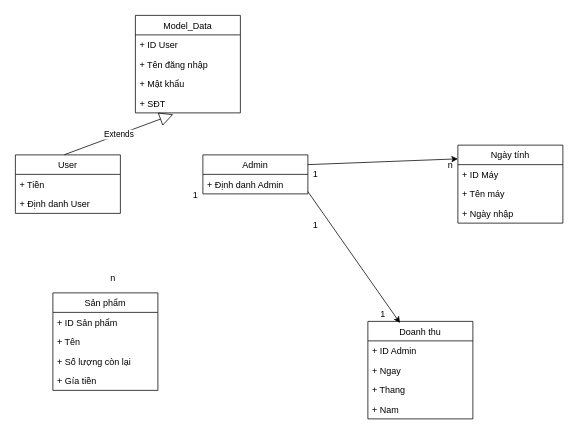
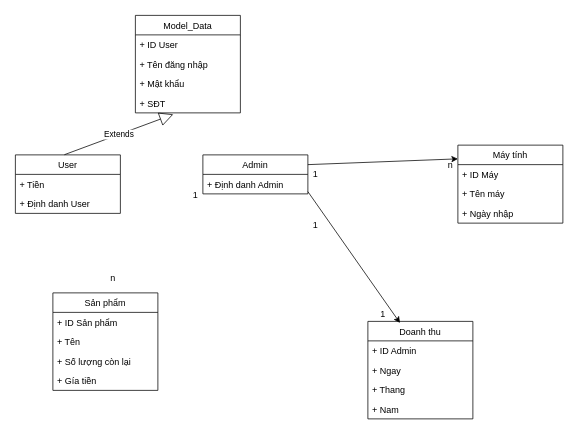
(510, 155) -> (510, 155)
